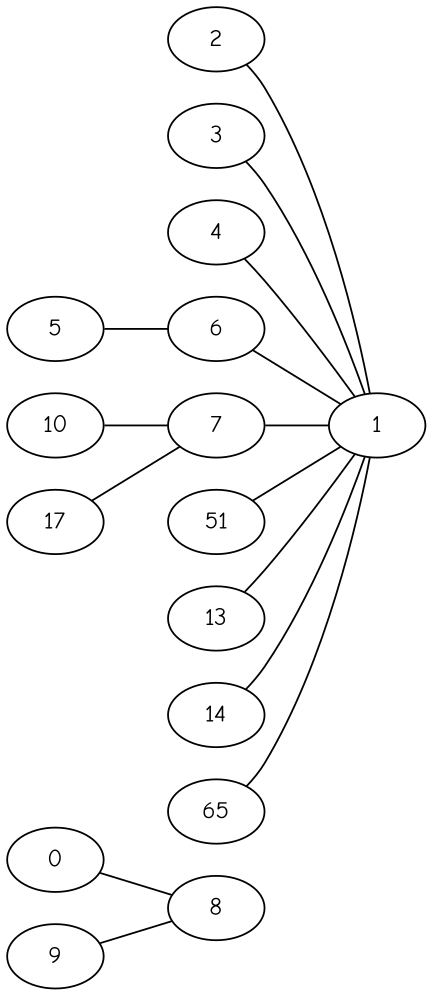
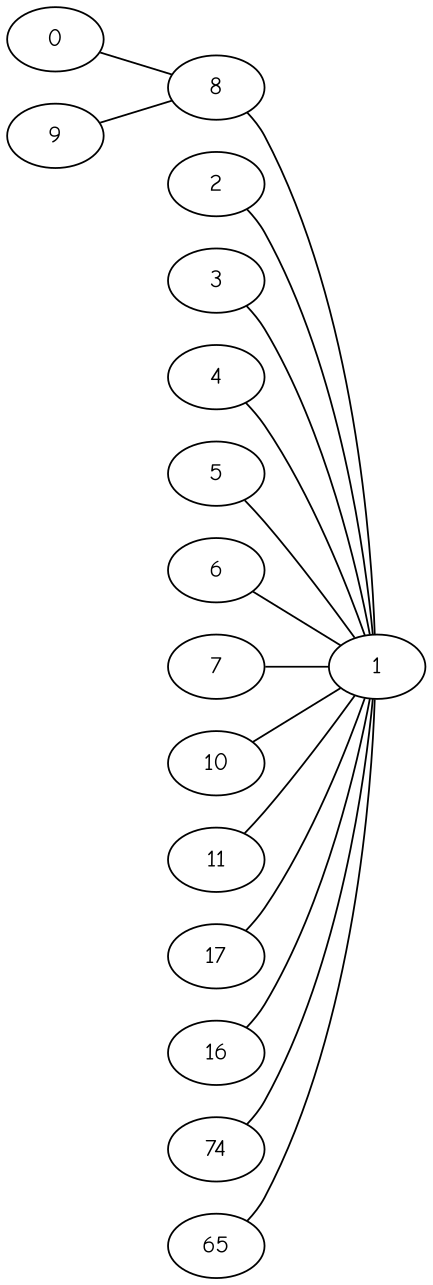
(136, 329) -> (302, 567)
none -> (342, 365)
(136, 425) -> (297, 715)
(136, 474) -> (315, 819)
(216, 522) -> (216, 860)
(216, 618) -> (216, 1053)
(216, 715) -> (216, 1149)
